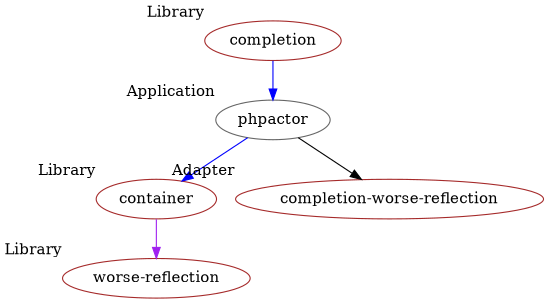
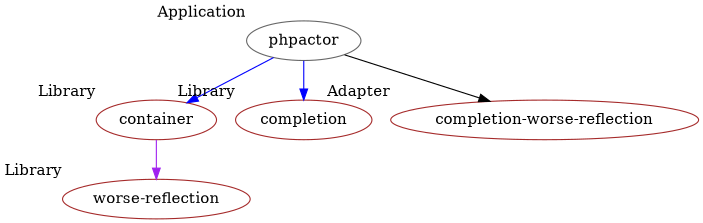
(273, 75) -> (304, 75)
